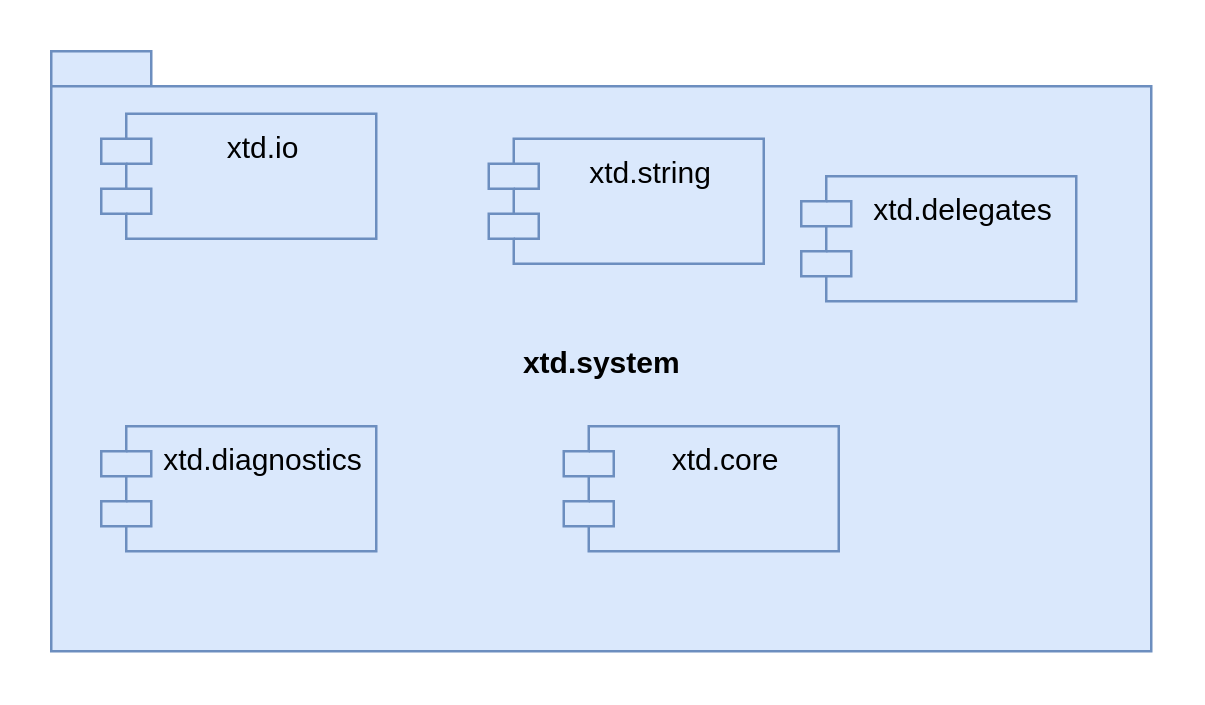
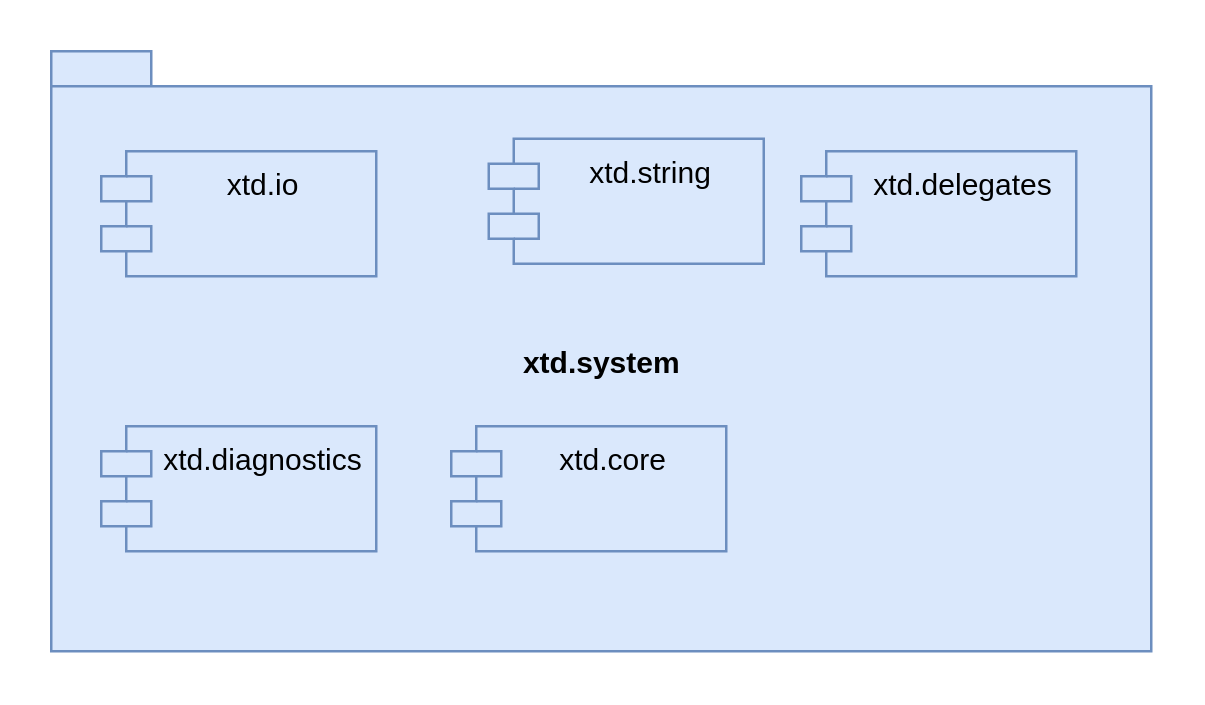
(239, 176) -> (239, 214)
(939, 239) -> (939, 214)
(701, 489) -> (589, 489)
